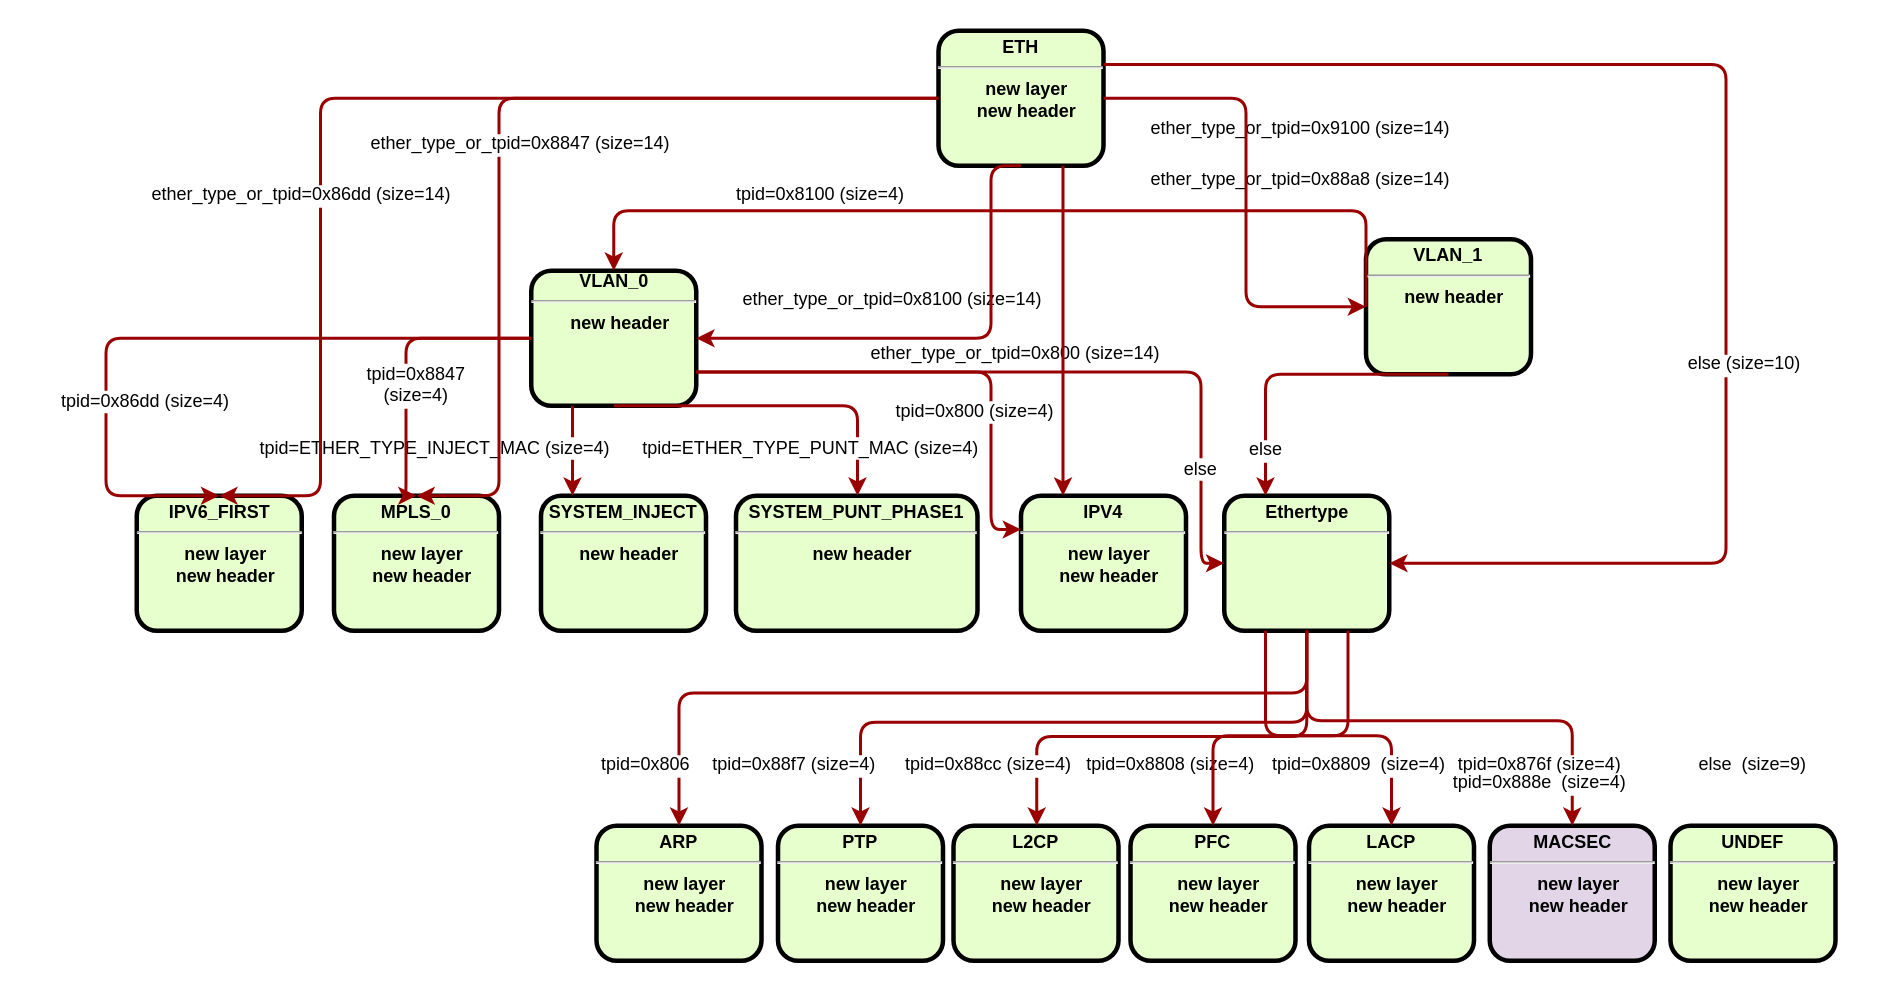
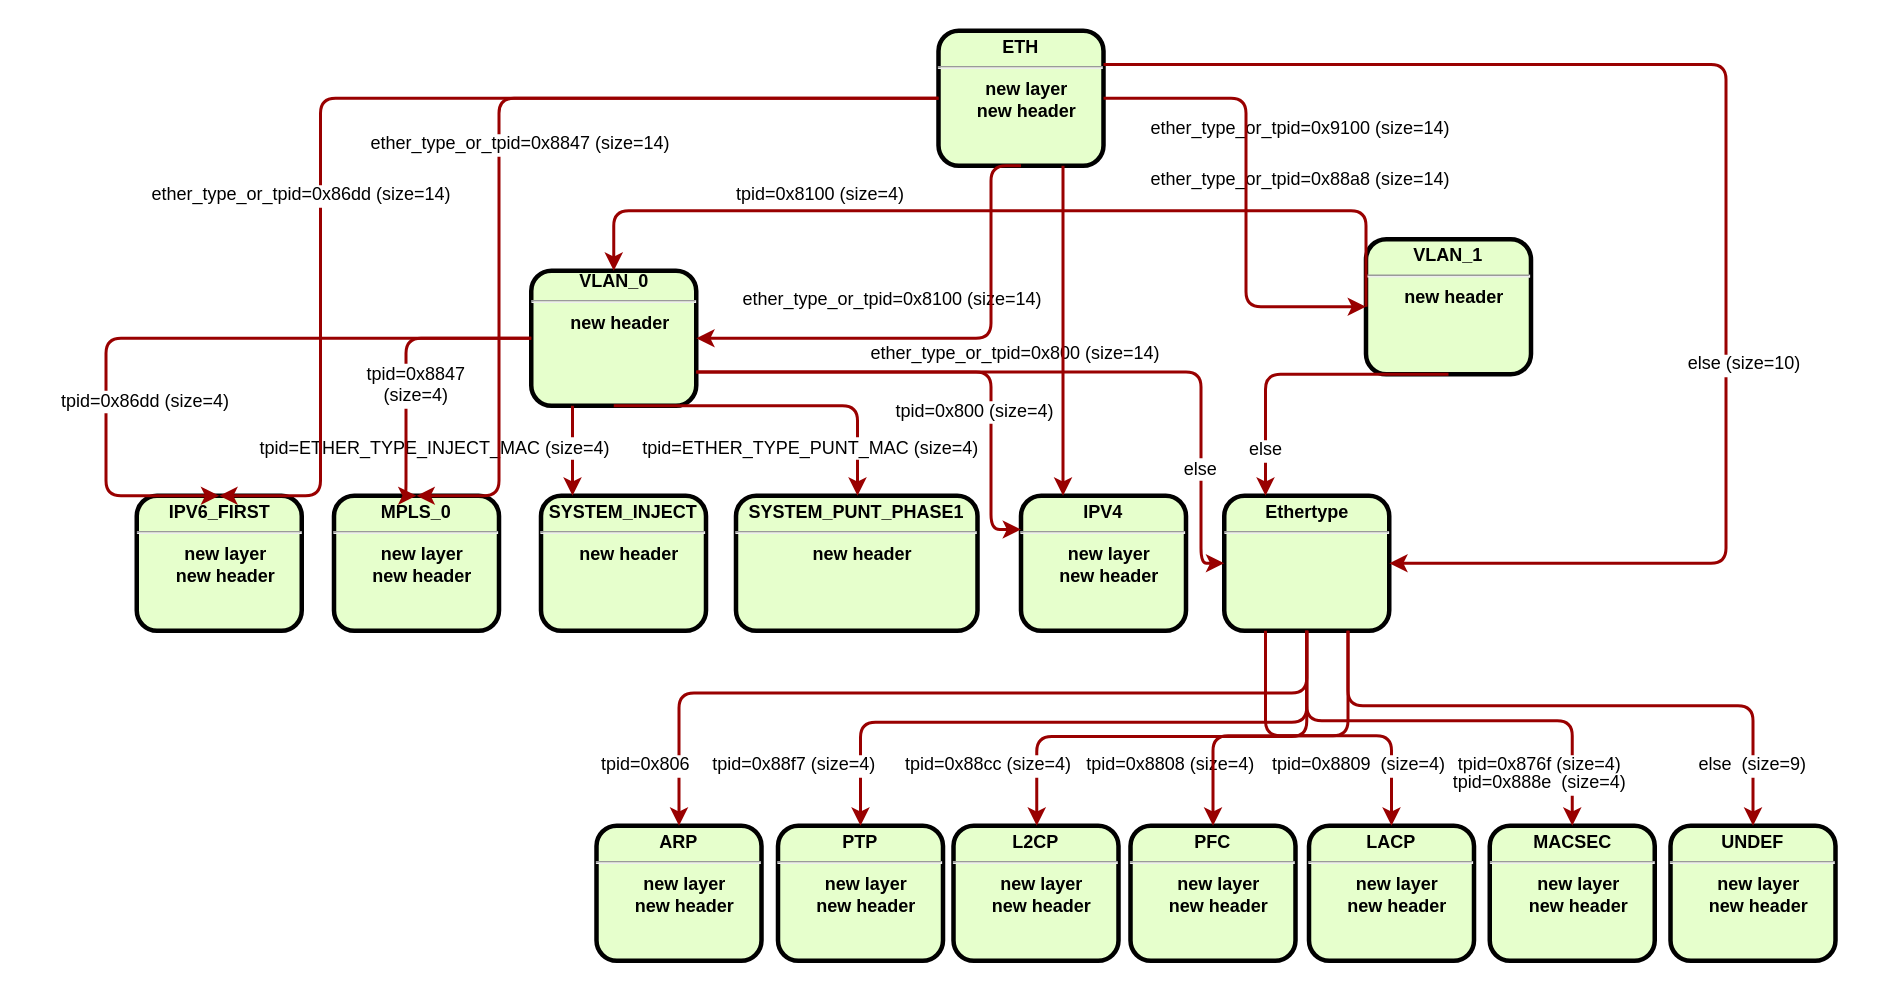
none -> (1571, 706)
(1572, 893) -> (1572, 893)
